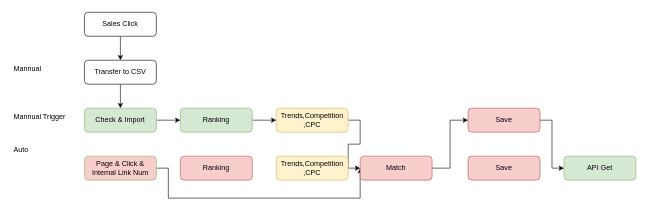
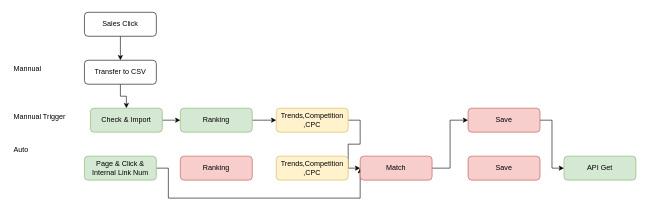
(120, 120) -> (126, 120)
(120, 168) -> (120, 168)
